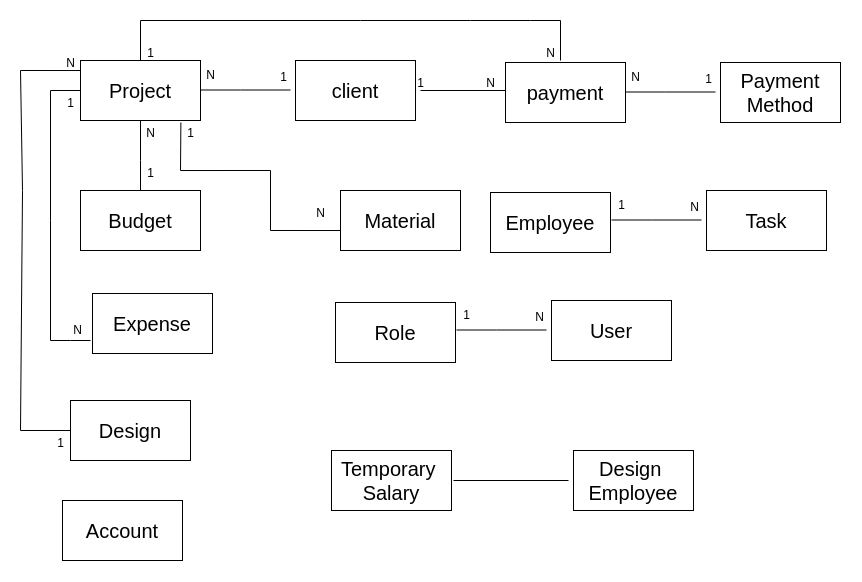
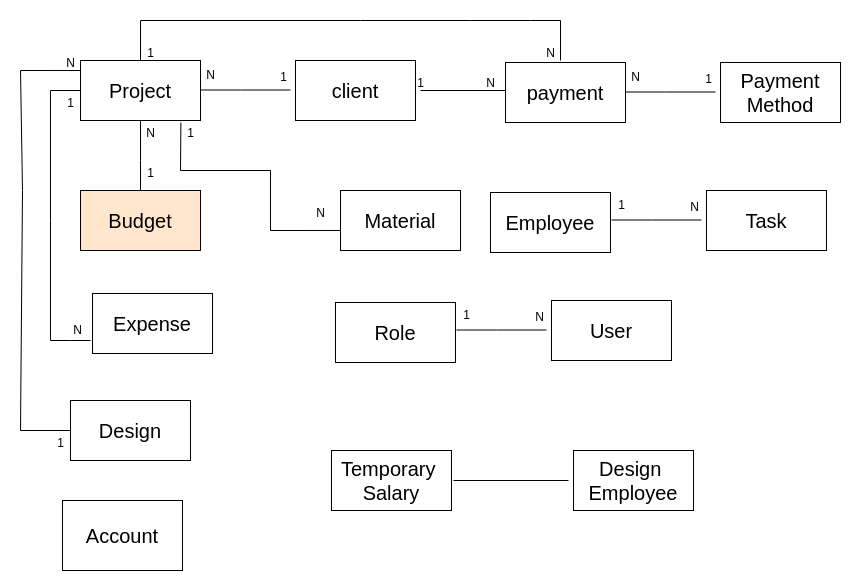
(141, 221) -> (141, 221)
(123, 531) -> (123, 536)
